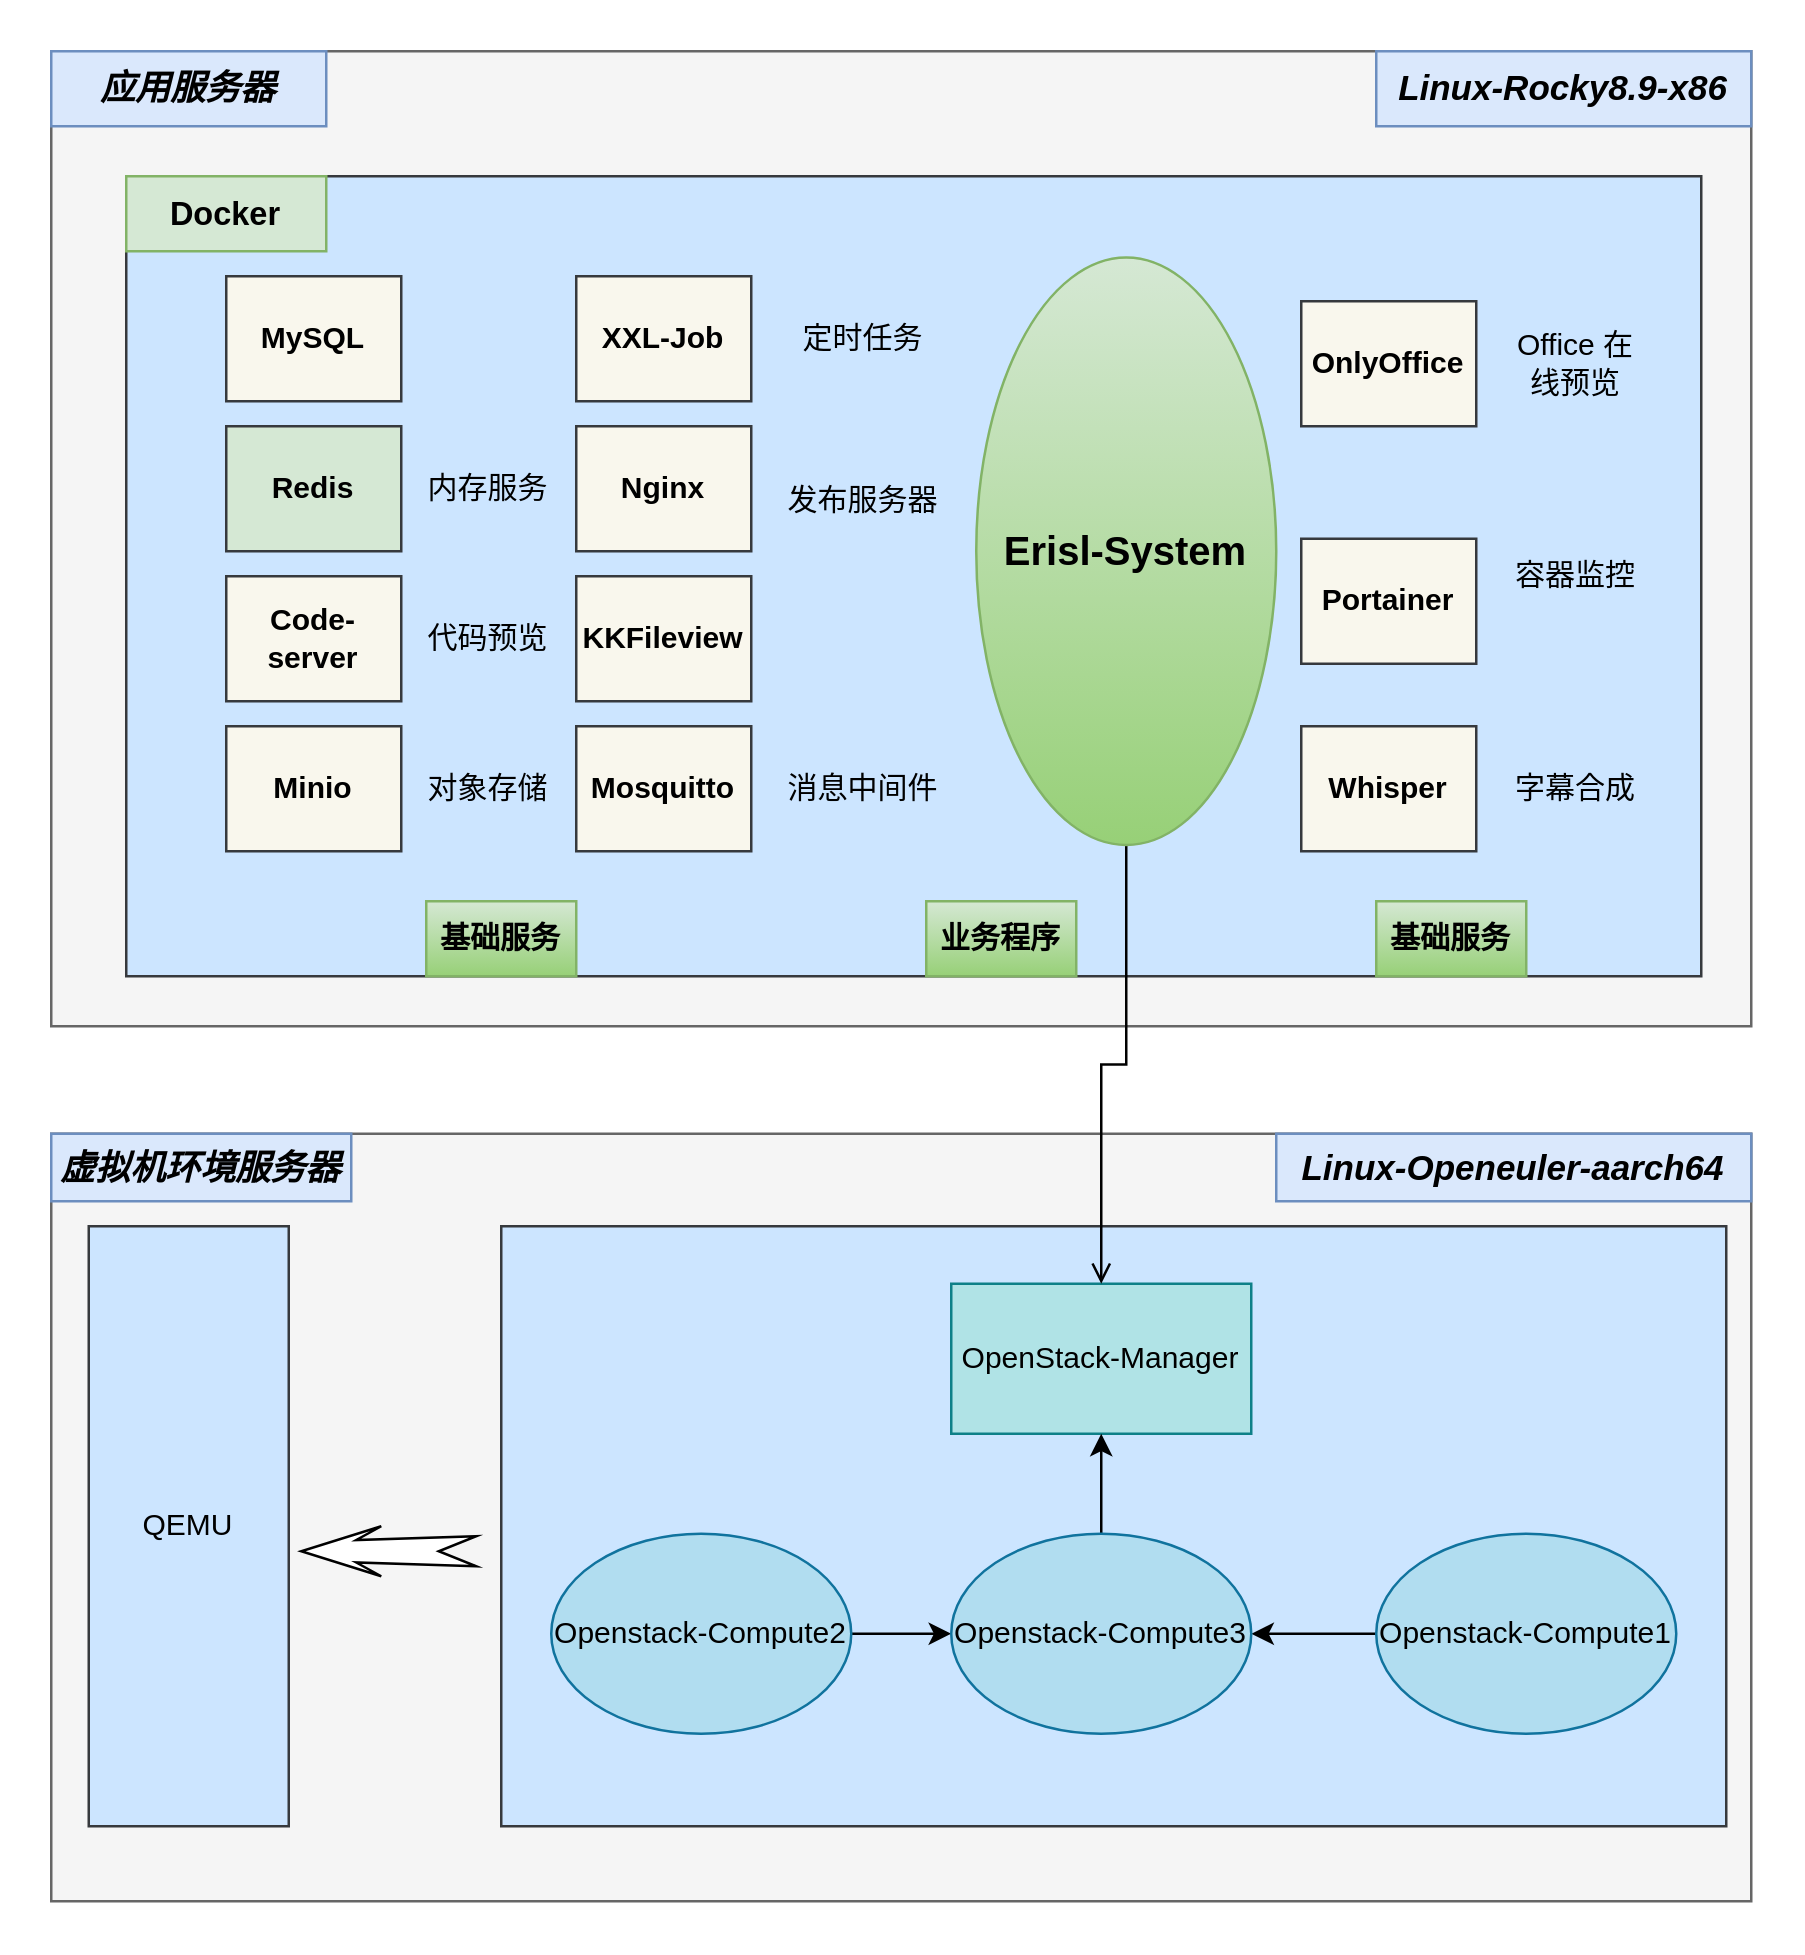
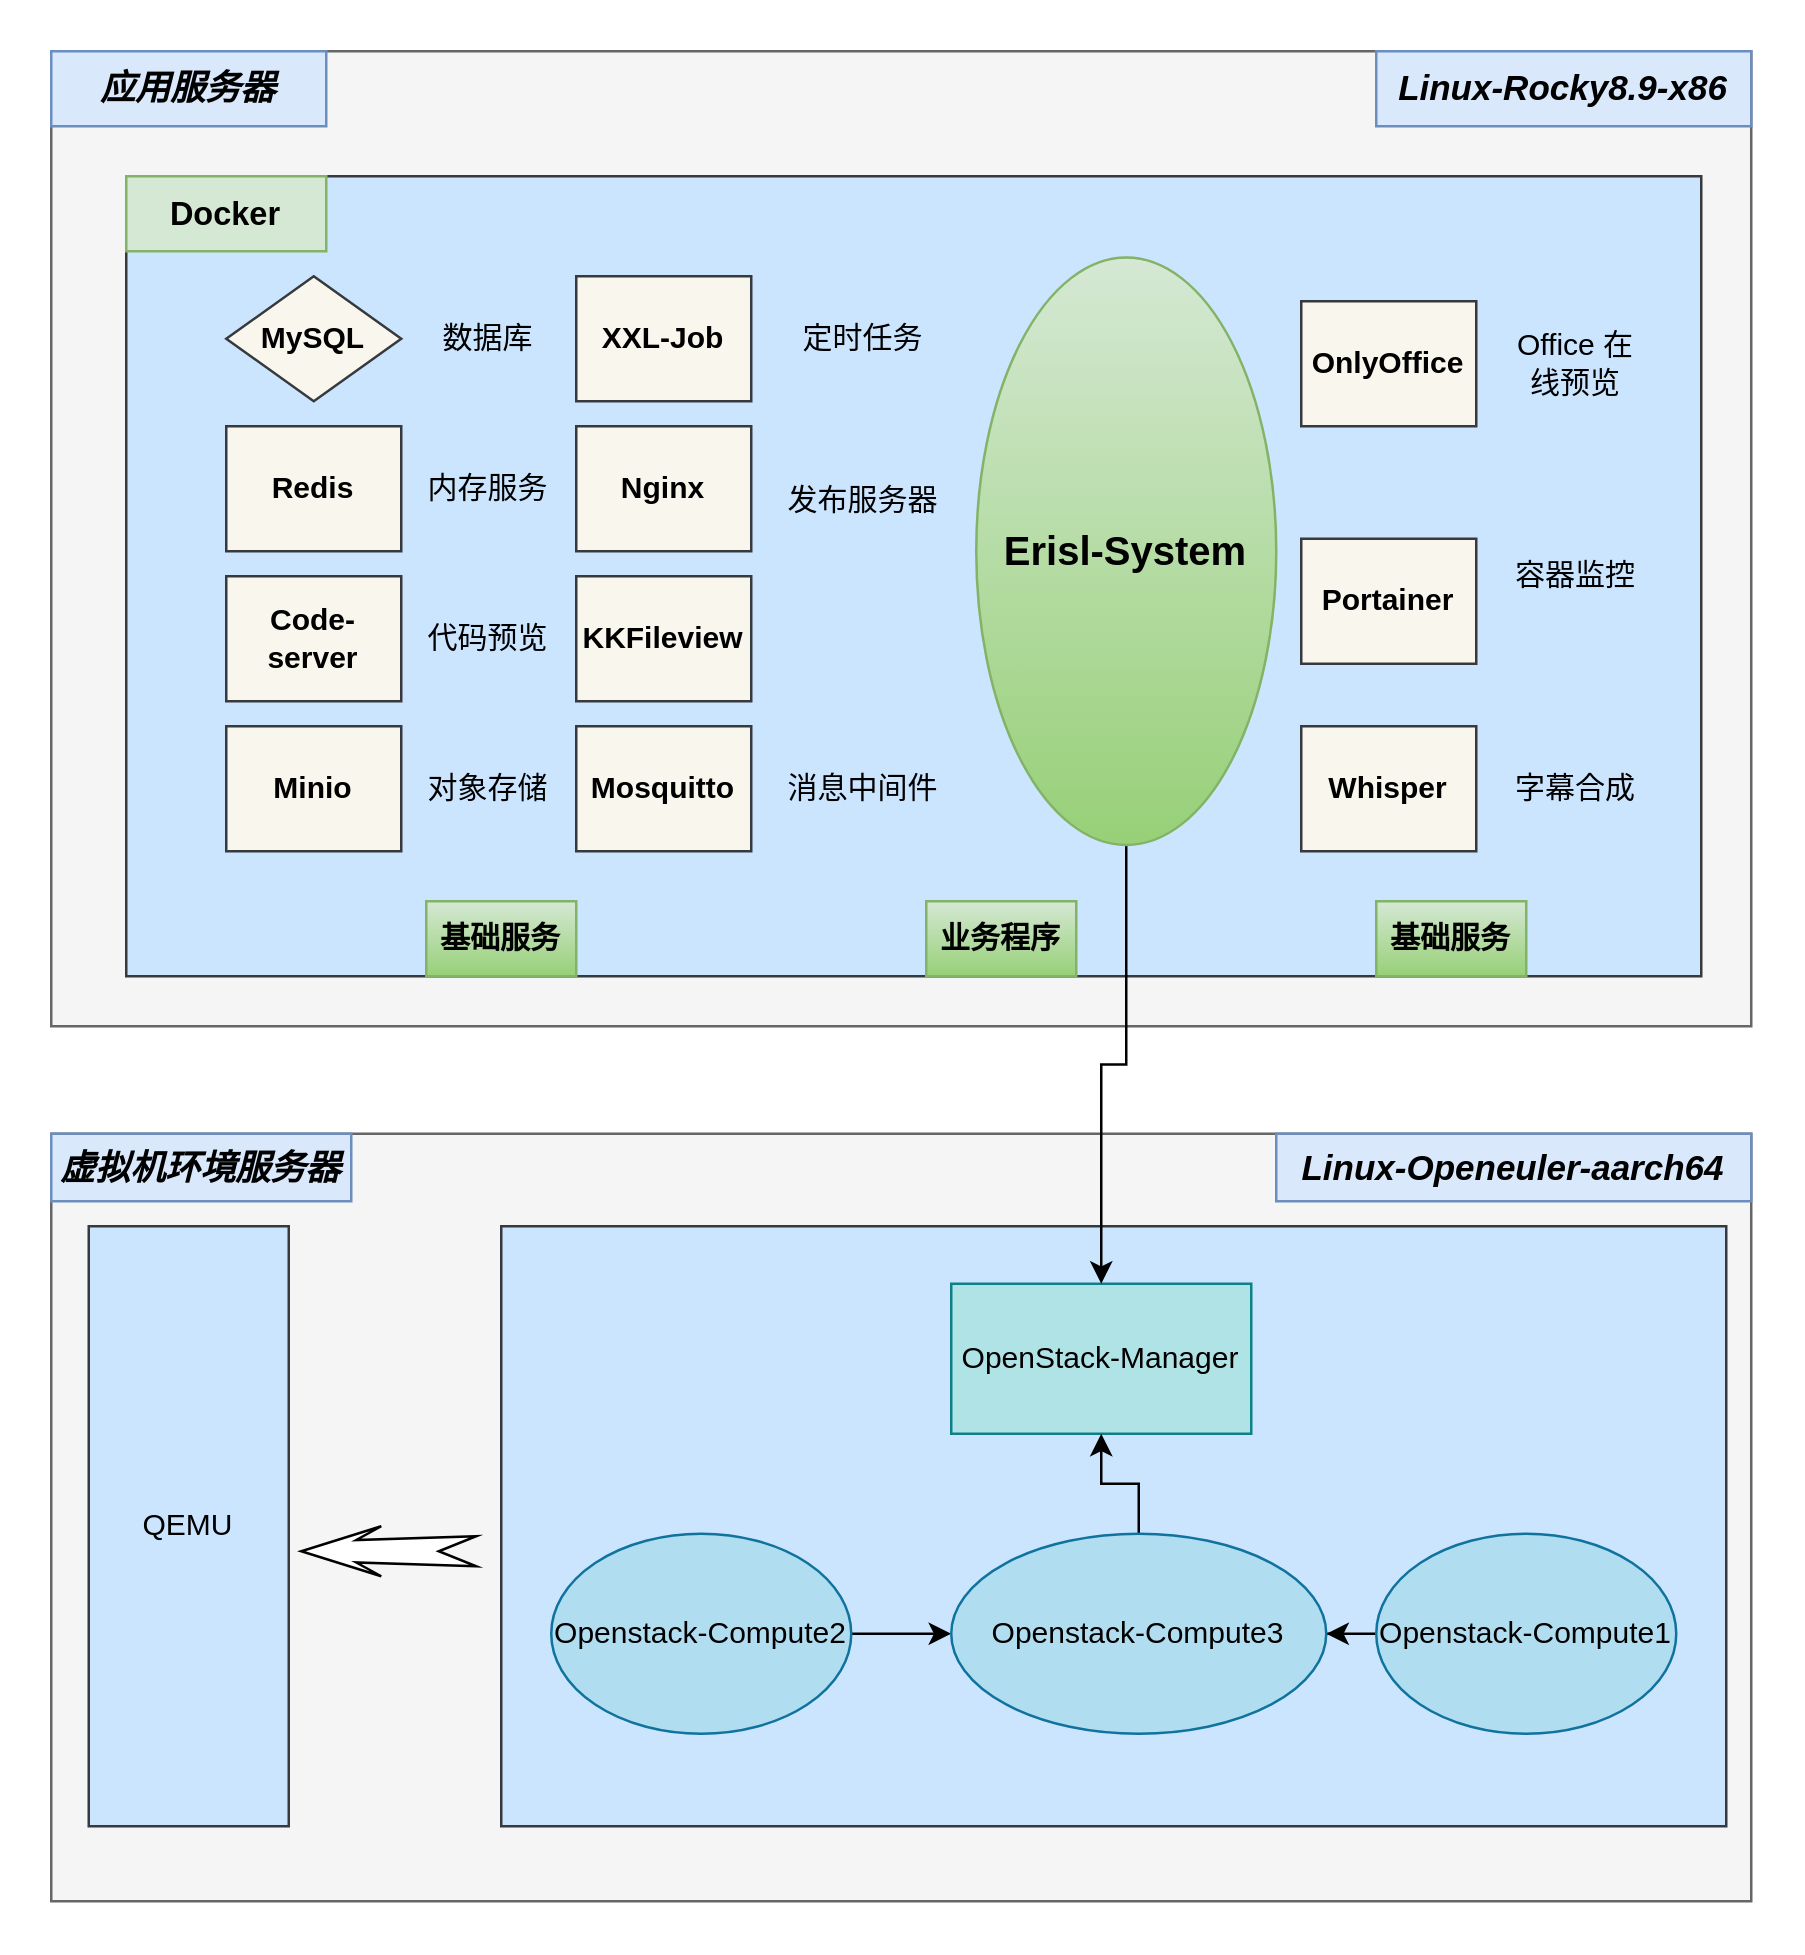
(314, 339) -> (314, 339)
none -> (489, 339)
(314, 489) -> (314, 489)
(1101, 1269) -> (1101, 1265)
(1101, 1634) -> (1139, 1634)
